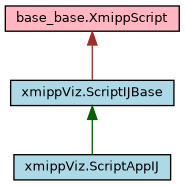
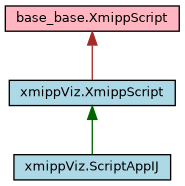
(92, 93) -> (92, 93)
